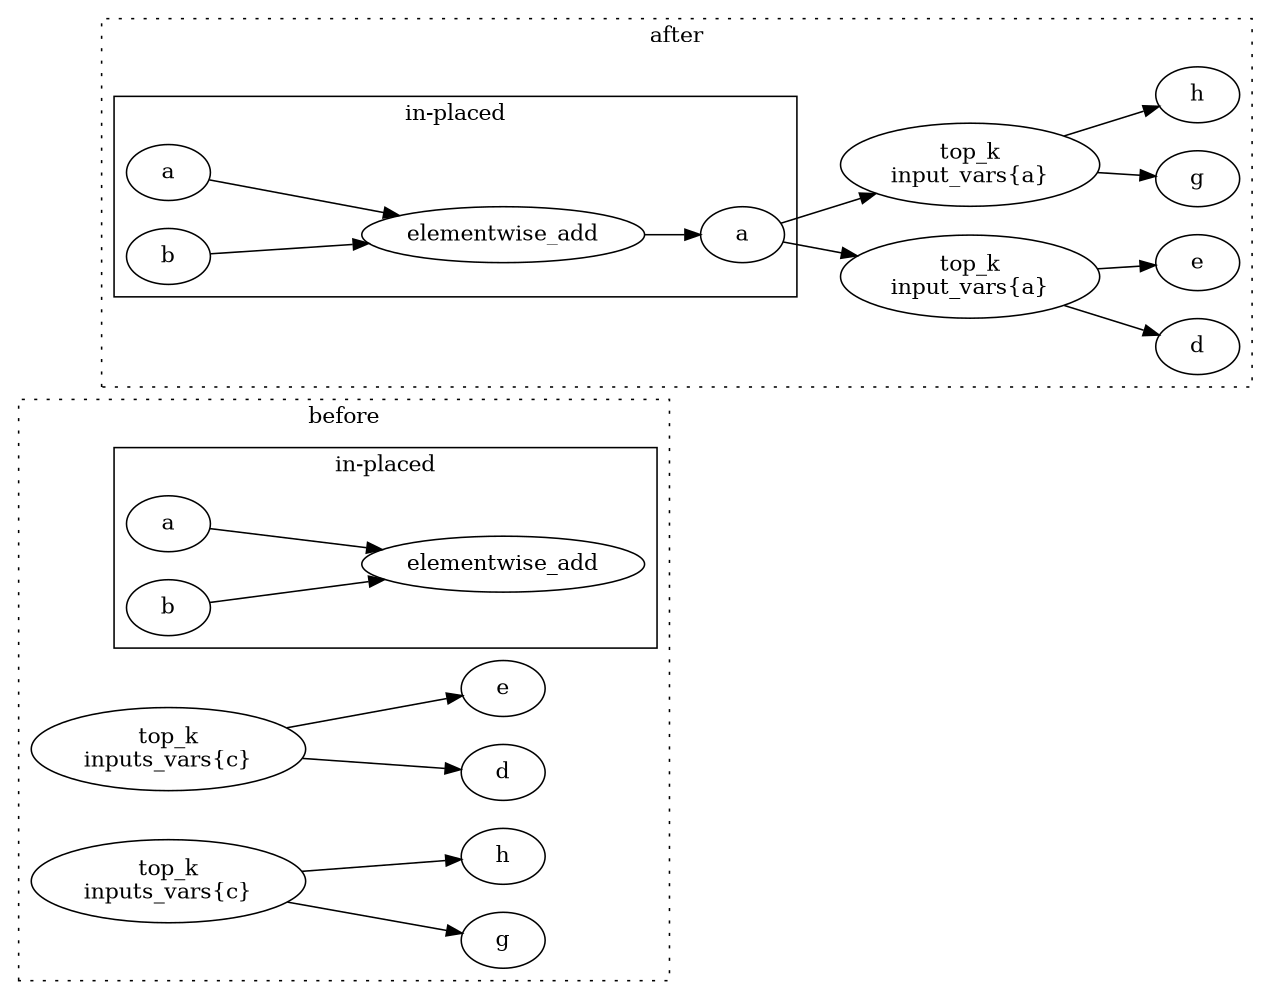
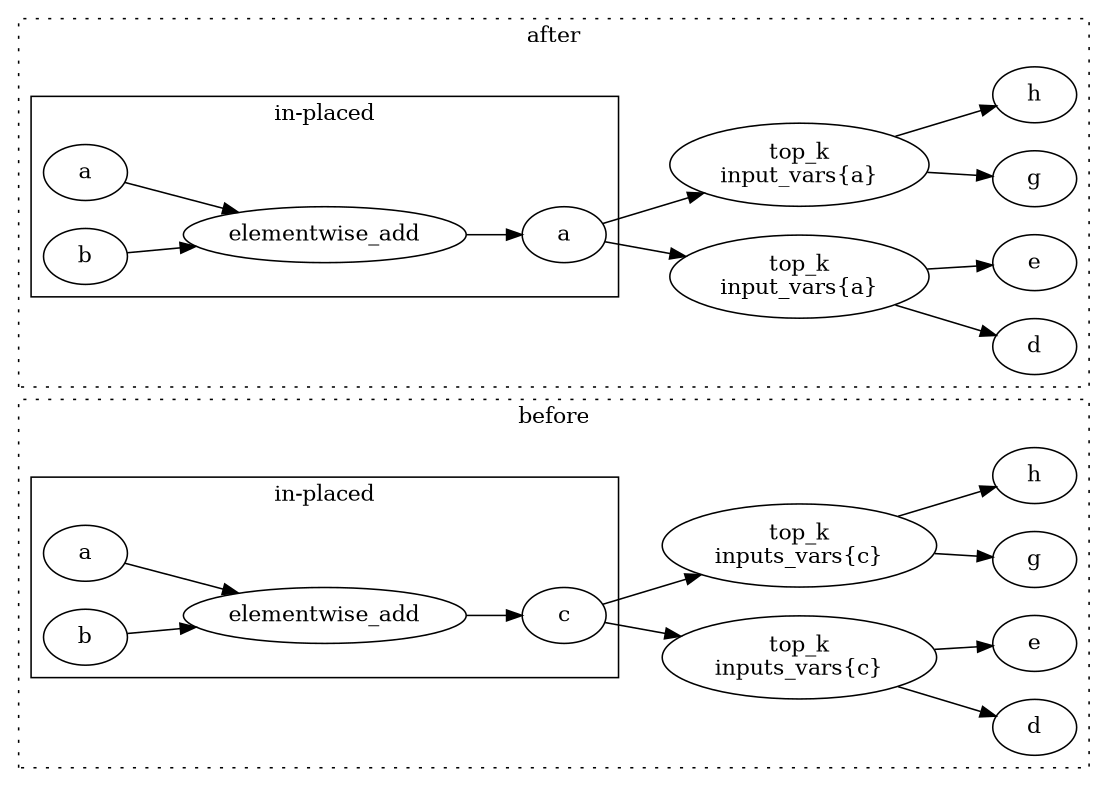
none -> (564, 615)
